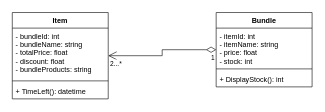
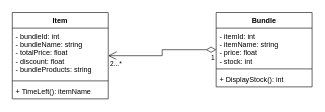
(55, 91) -> (55, 91)
